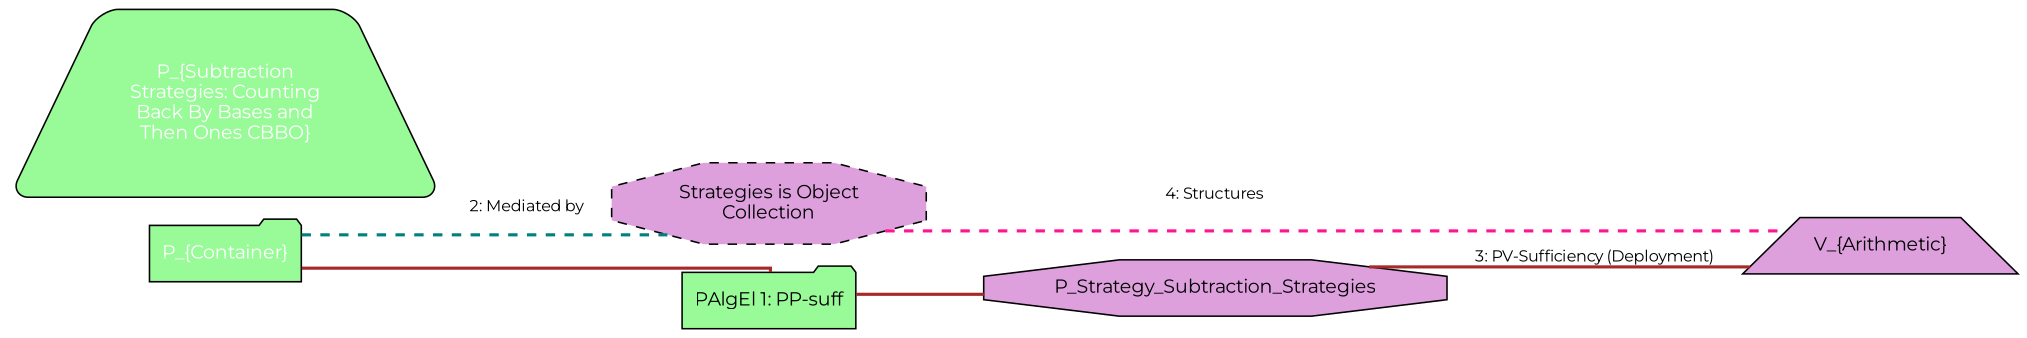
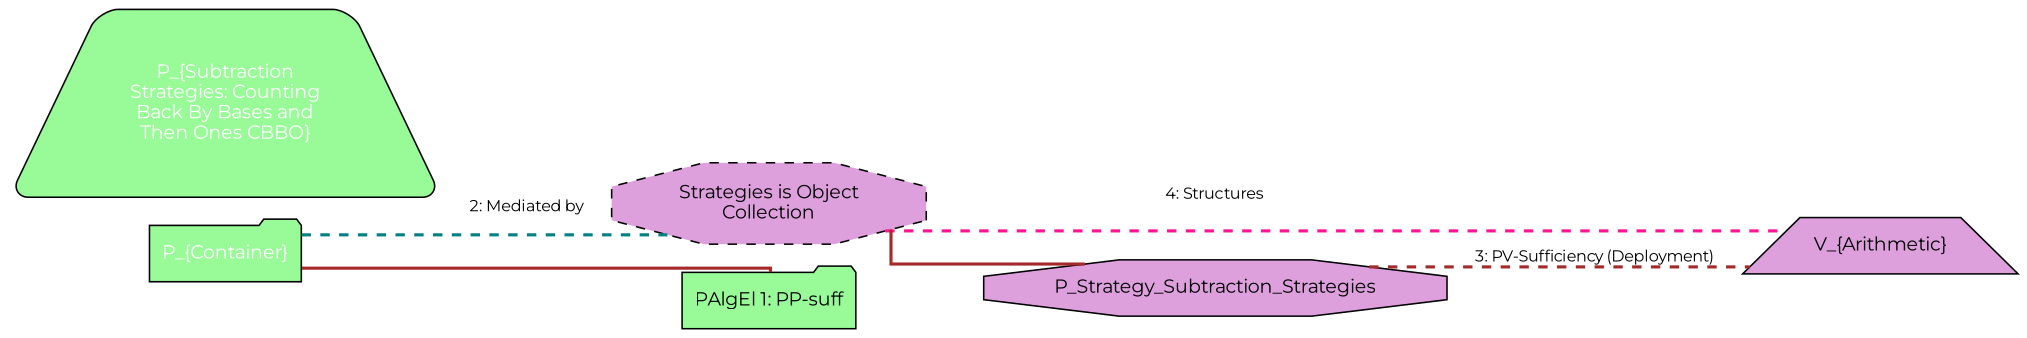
(1560, 267) -> (1560, 267)
(920, 294) -> (971, 264)
